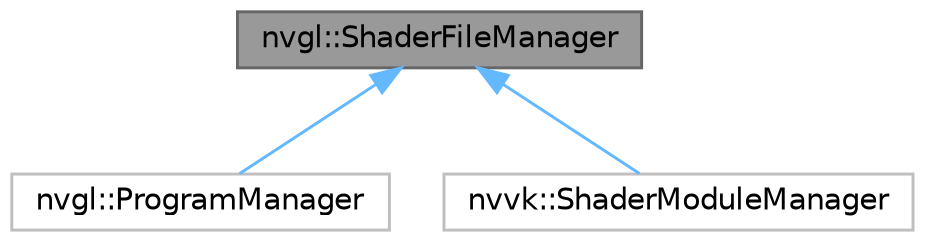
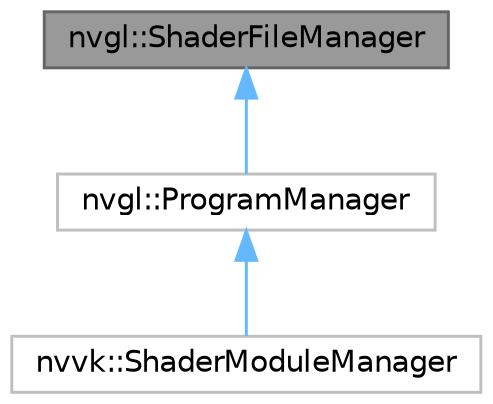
(571, 129) -> (246, 298)
